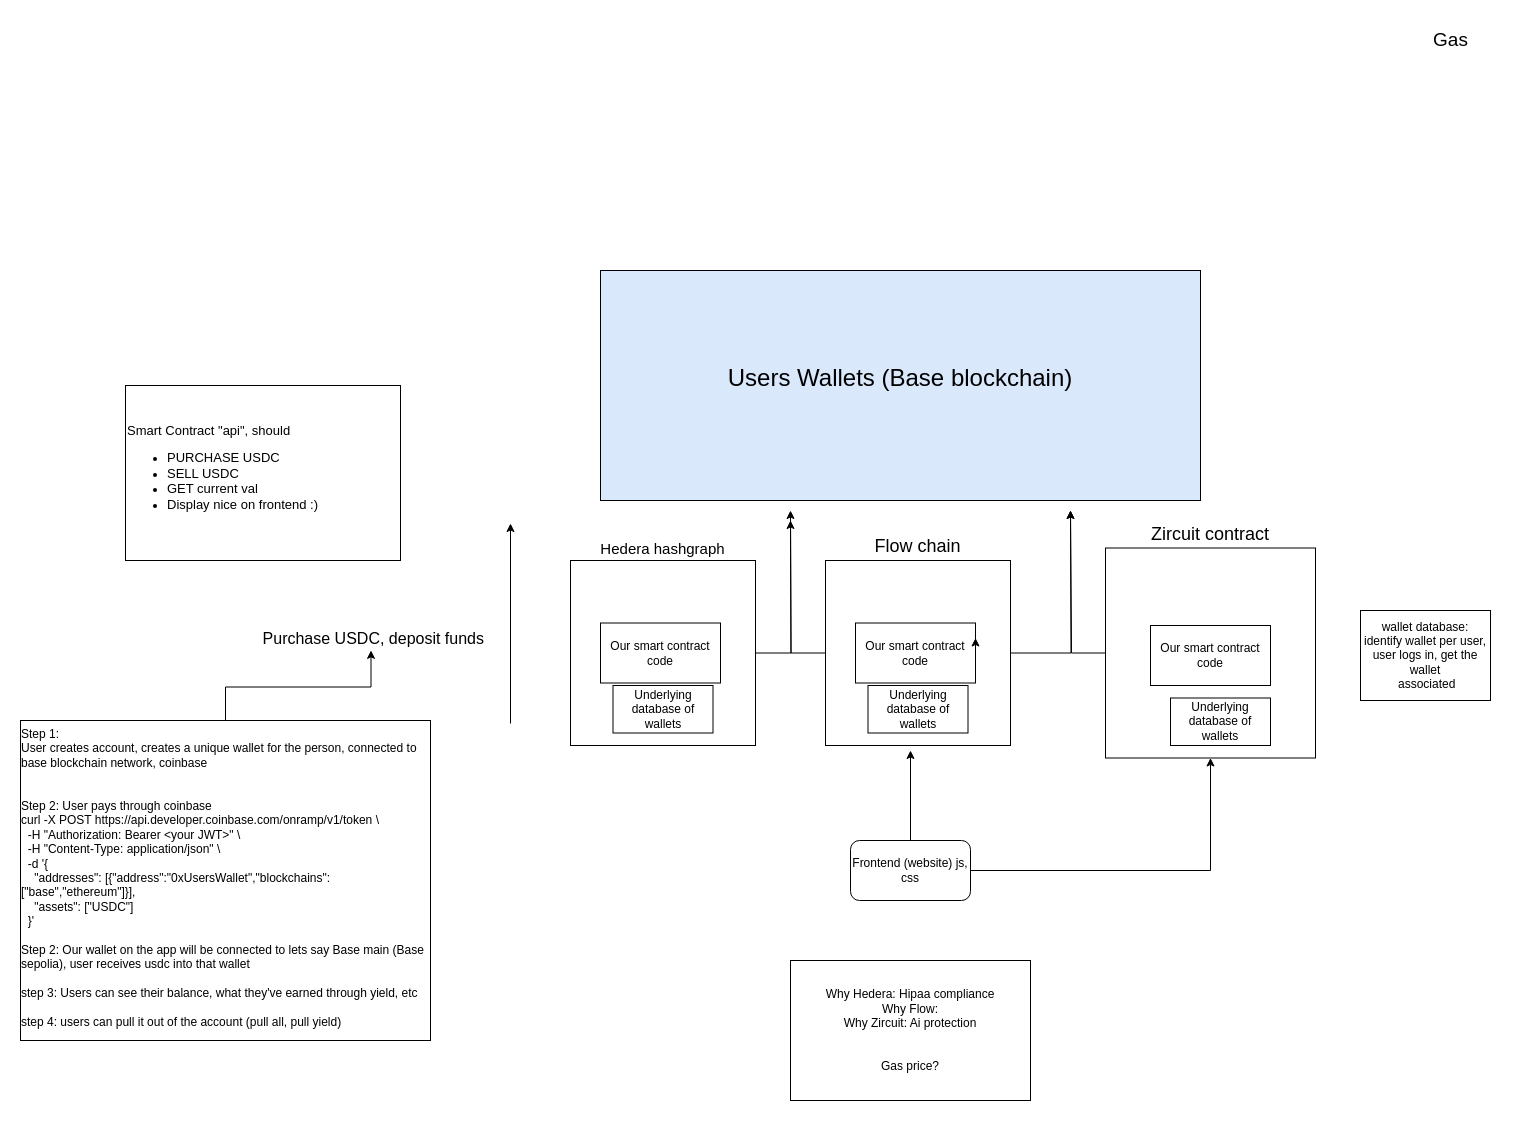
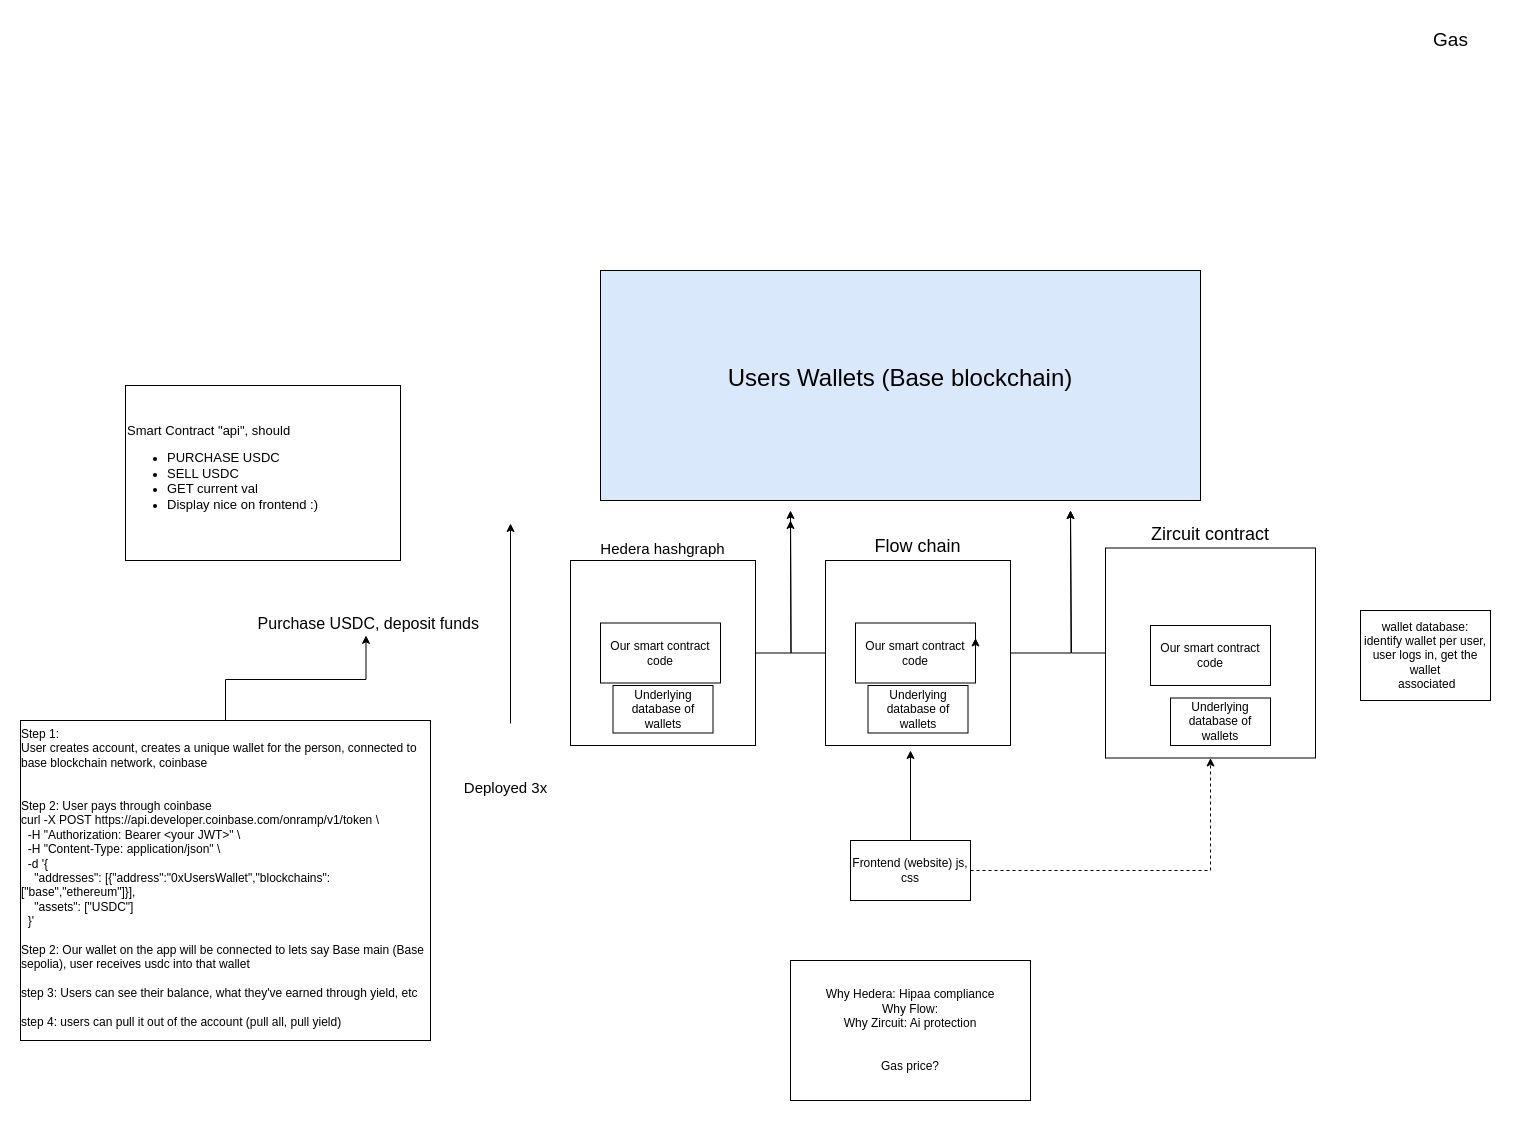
(376, 639) -> (371, 624)
none -> (506, 796)
(911, 871) -> (911, 871)
(1144, 871) -> (1144, 871)
